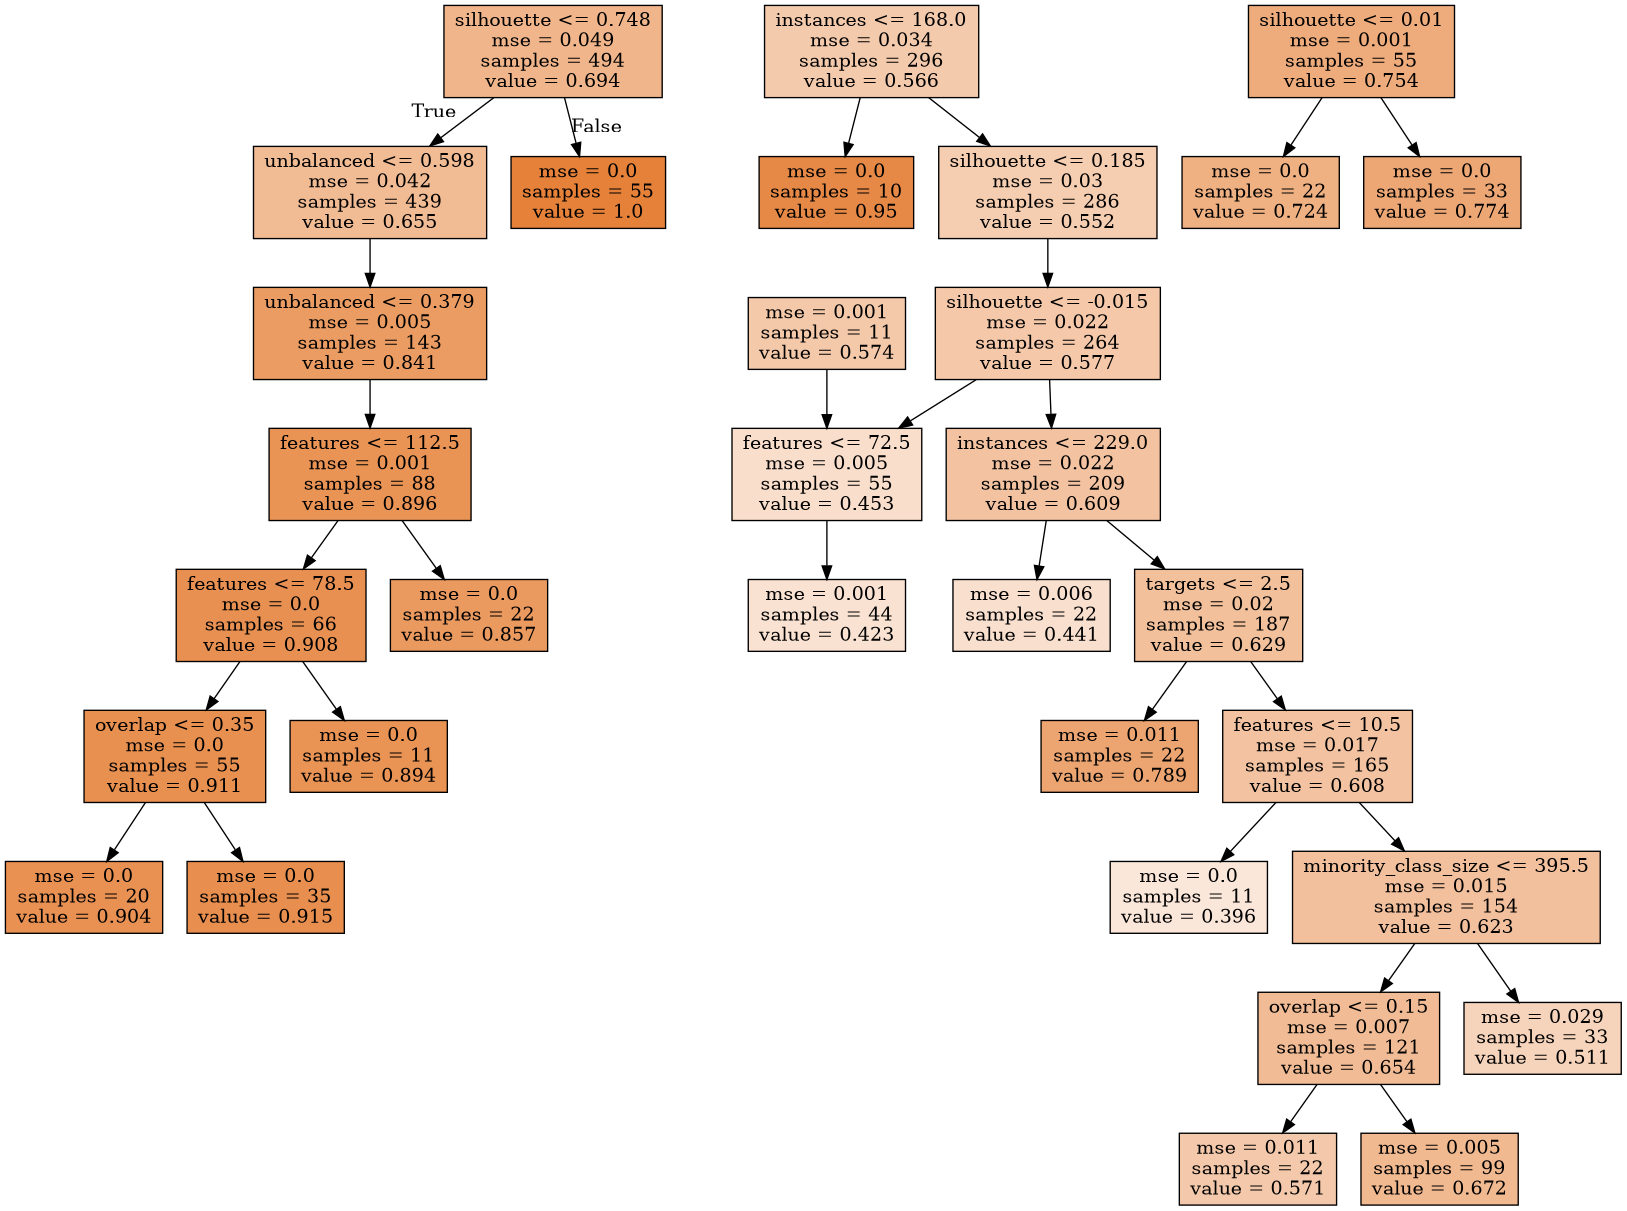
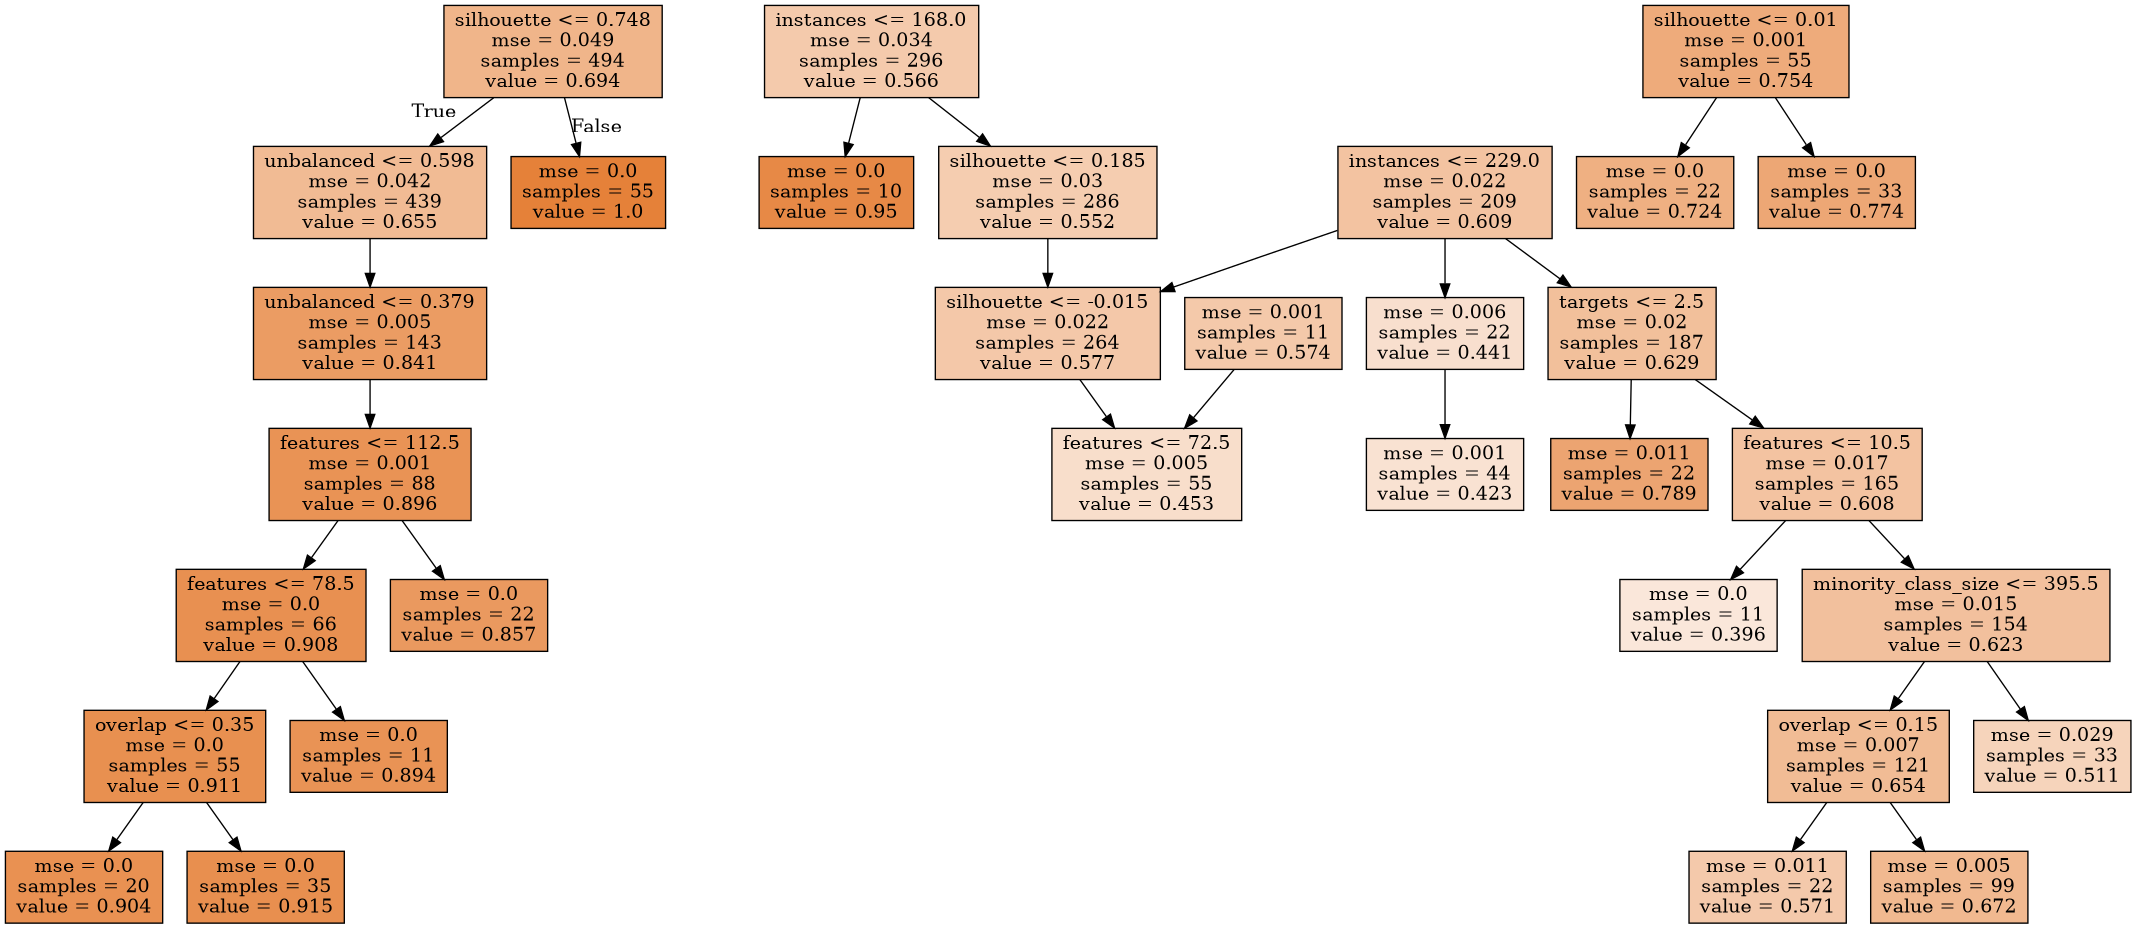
(1050, 397) -> (1256, 259)
(827, 543) -> (1445, 397)
